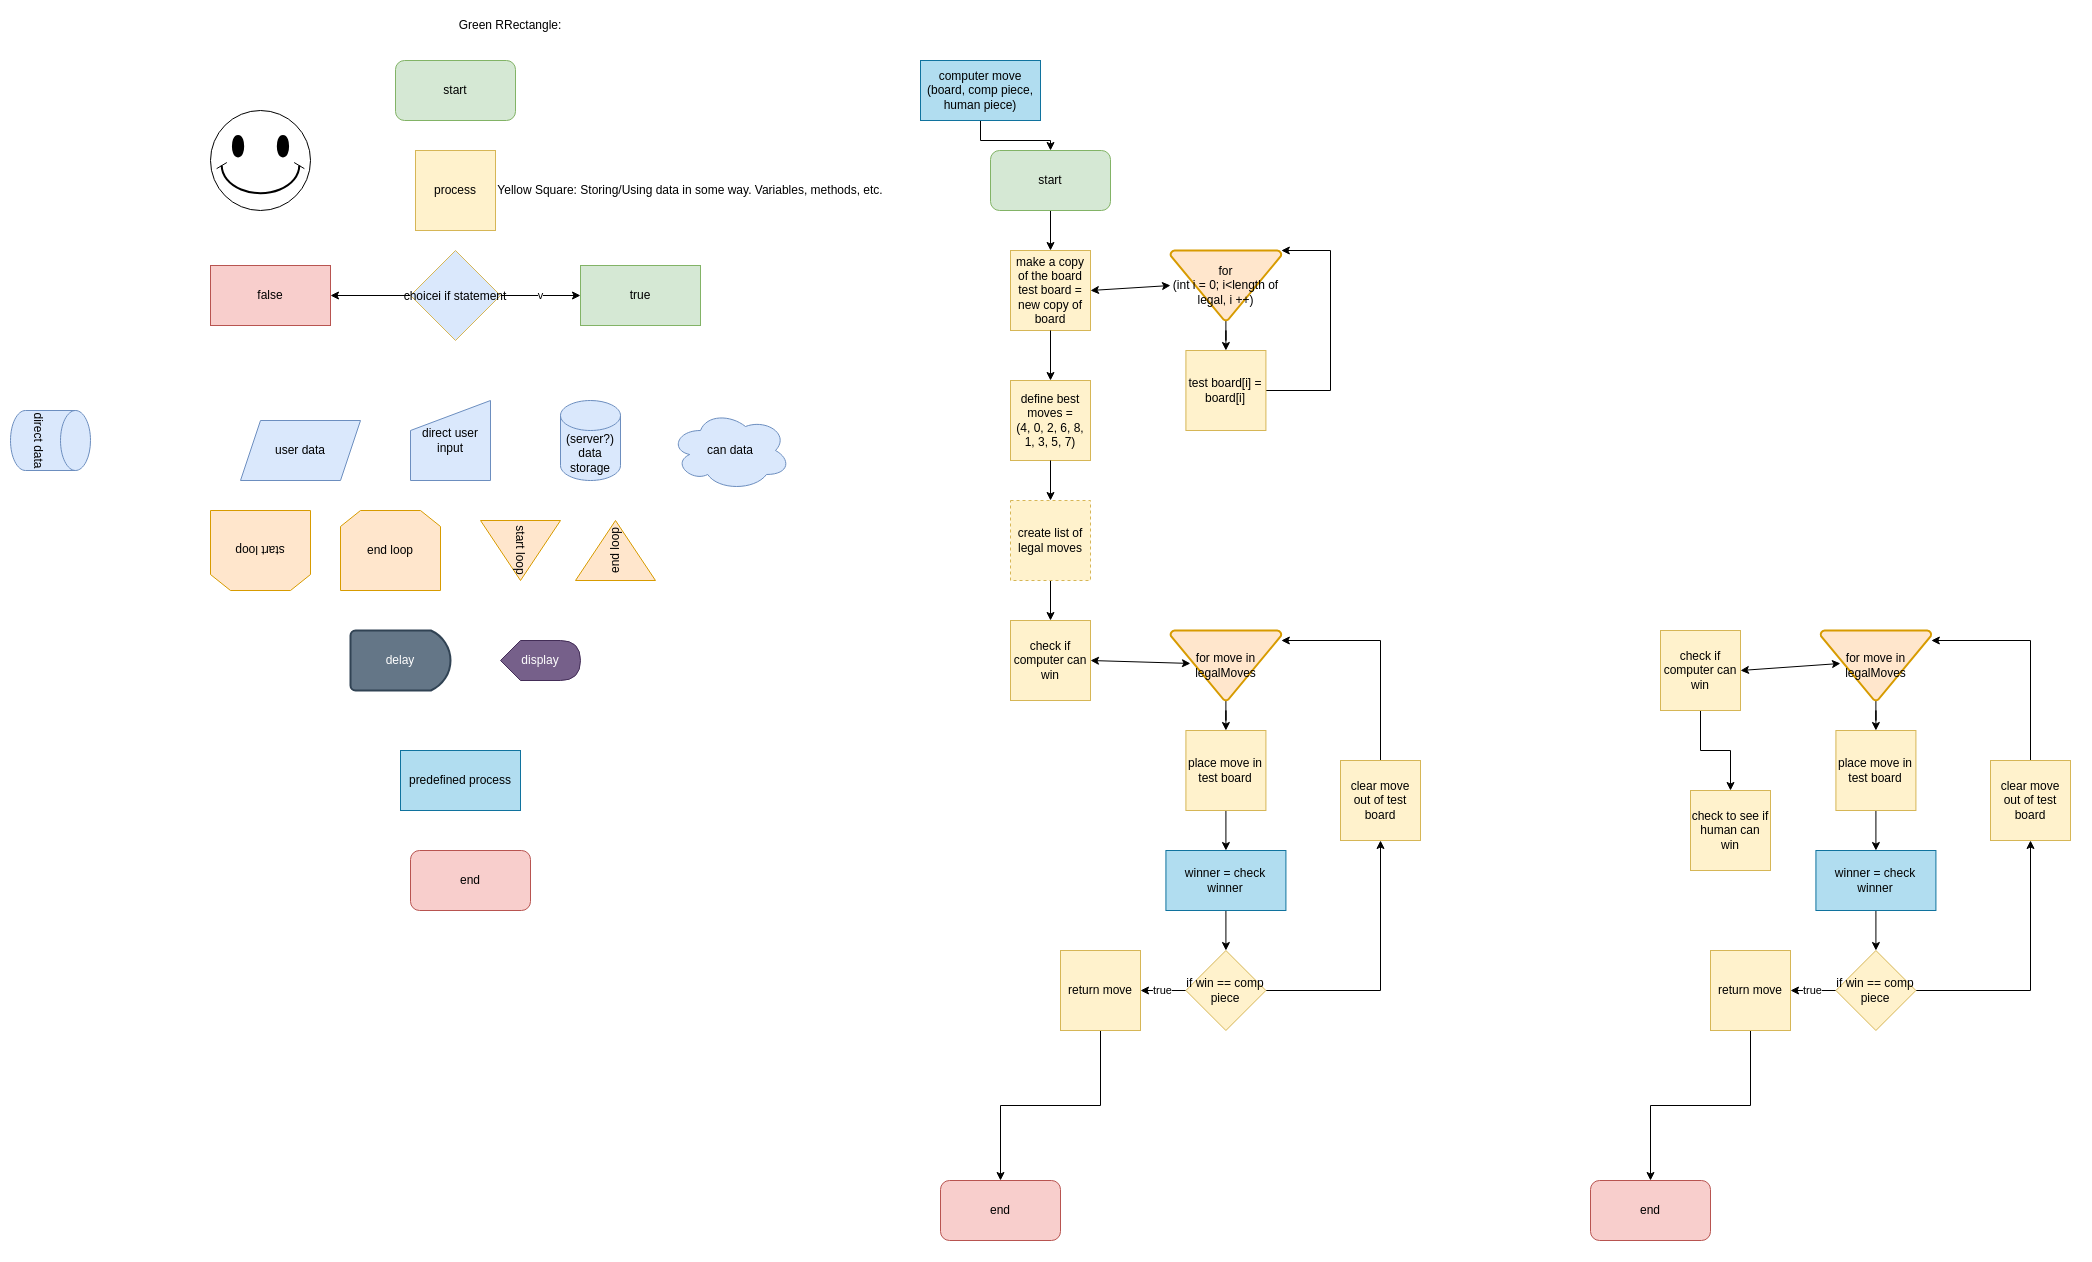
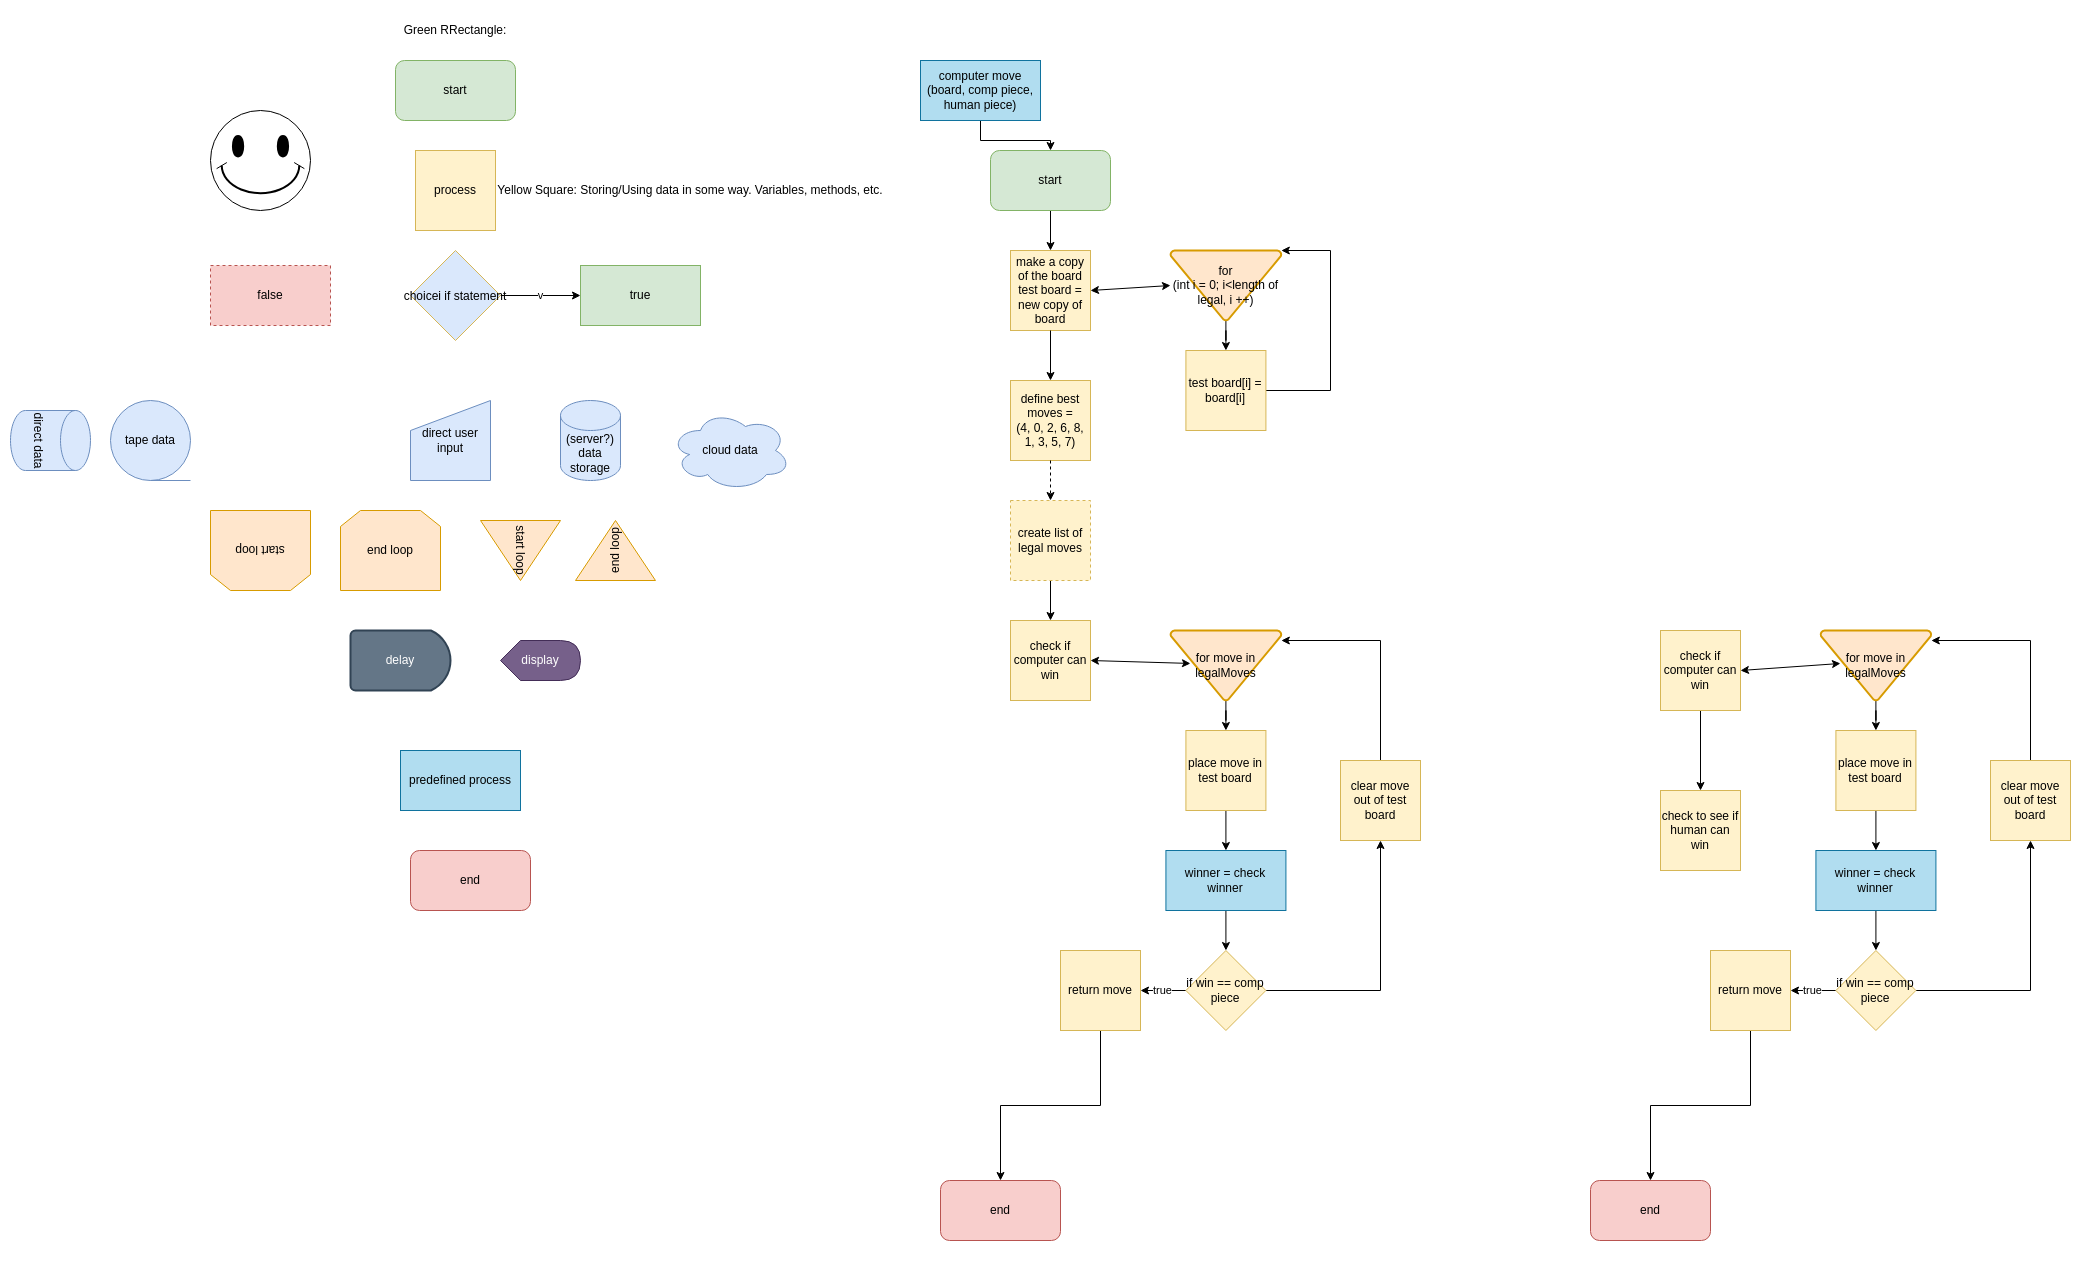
(511, 26) -> (456, 31)
(271, 296) -> (271, 296)
(374, 296) -> none
none -> (151, 441)
(301, 451) -> none
(731, 451) -> (731, 451)
(1051, 477) -> (1051, 477)
(1731, 831) -> (1701, 831)
